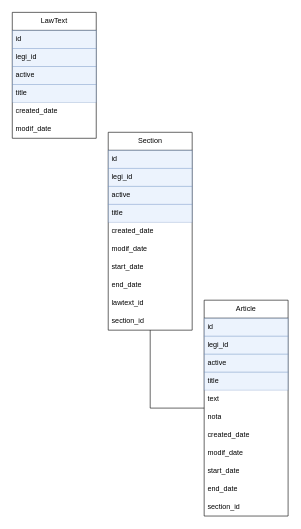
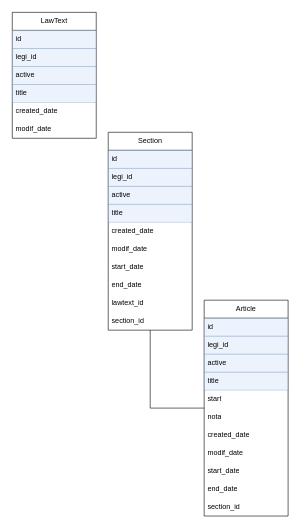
(216, 399) -> (218, 399)
